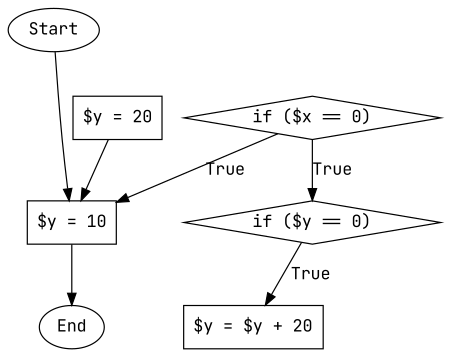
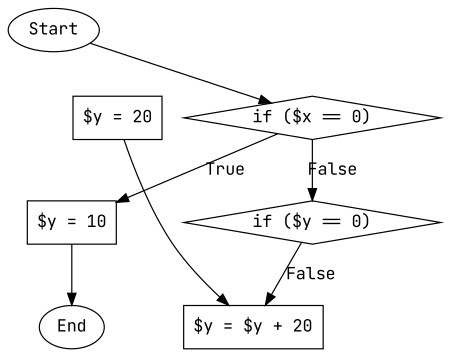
(60, 120) -> (175, 71)
(97, 165) -> (161, 225)
(333, 170) -> (333, 170)
(311, 275) -> (311, 275)
